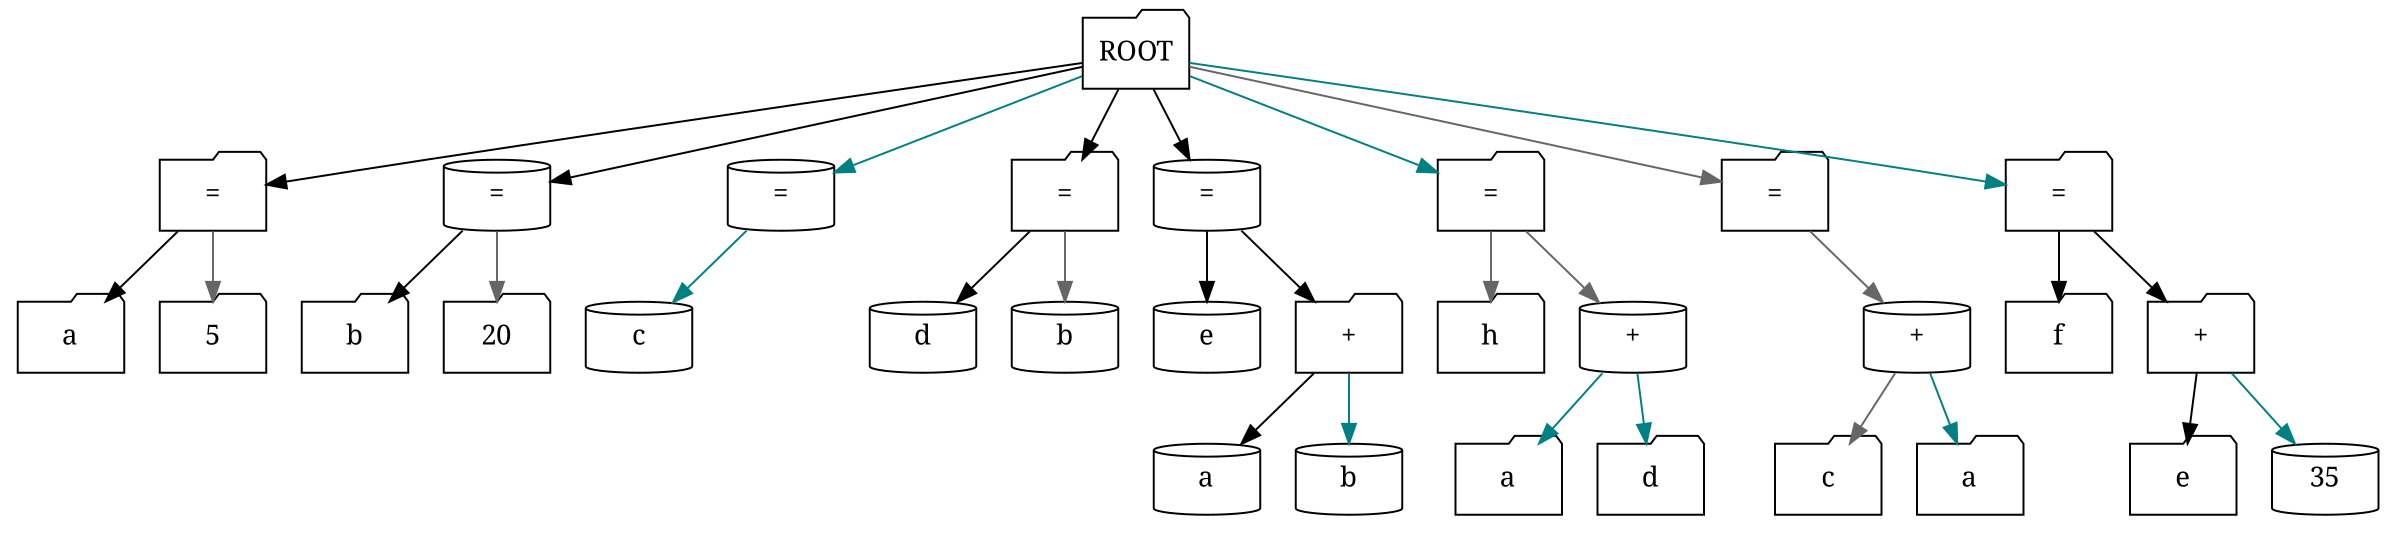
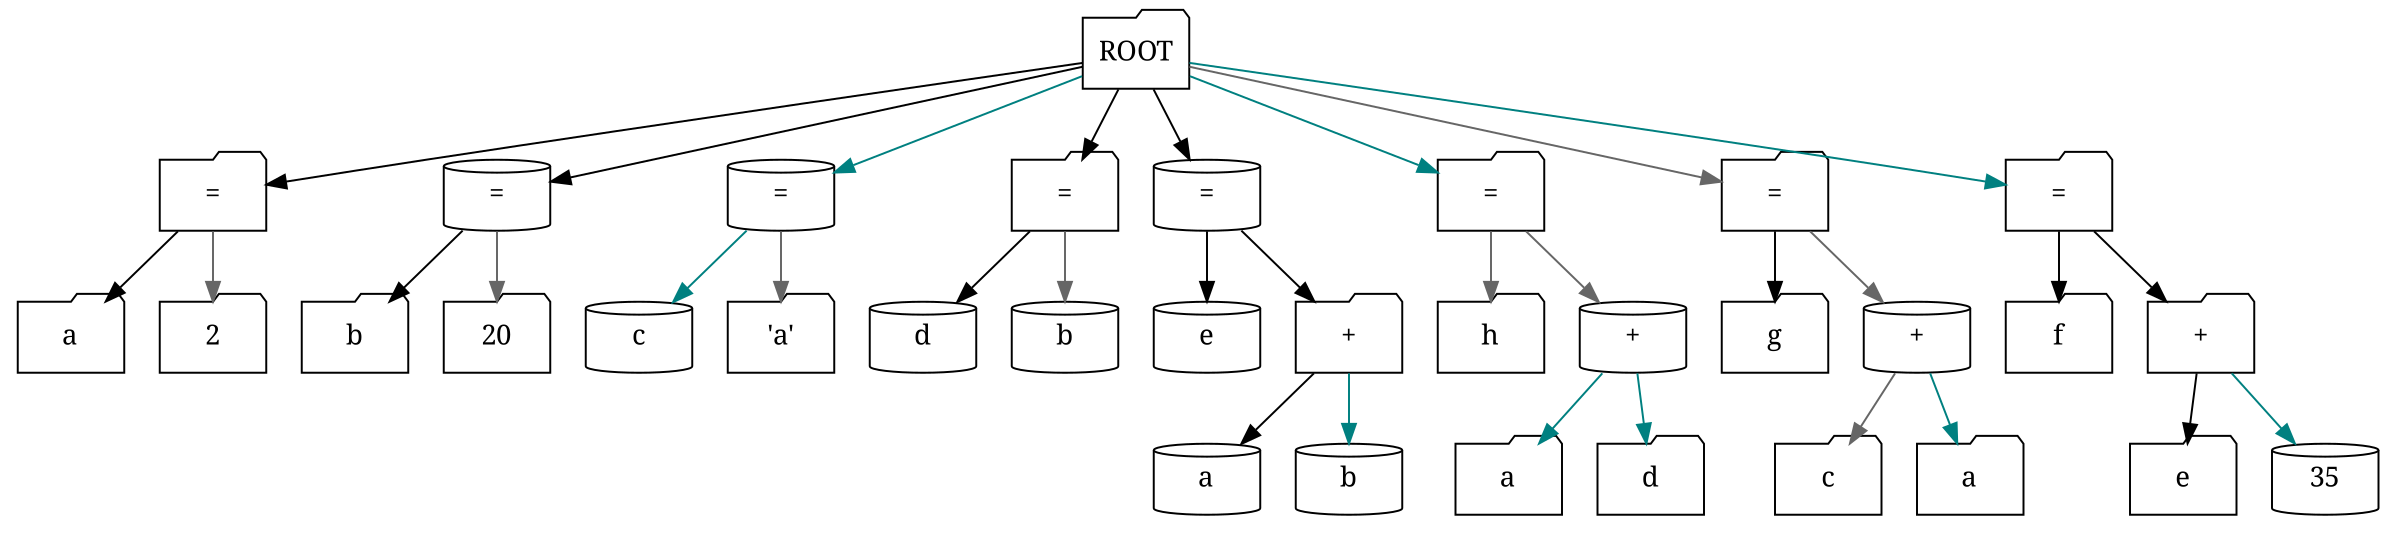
(213, 337) -> (213, 337)
none -> (781, 337)
none -> (1775, 337)
